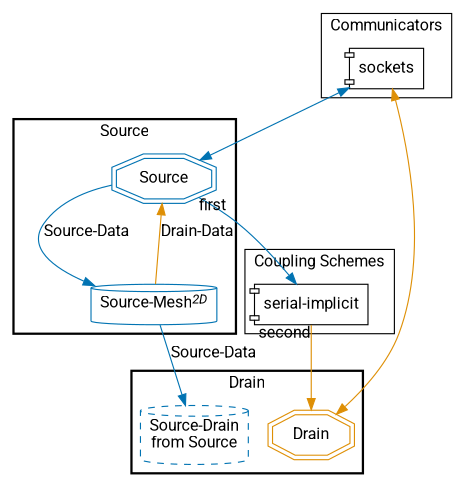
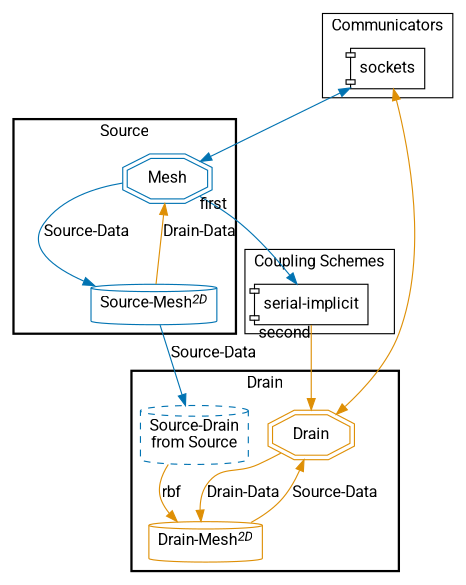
(164, 179) -> (167, 179)
none -> (206, 542)
